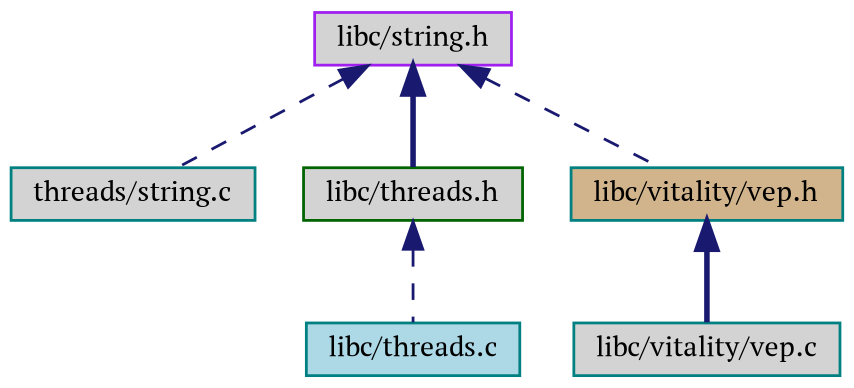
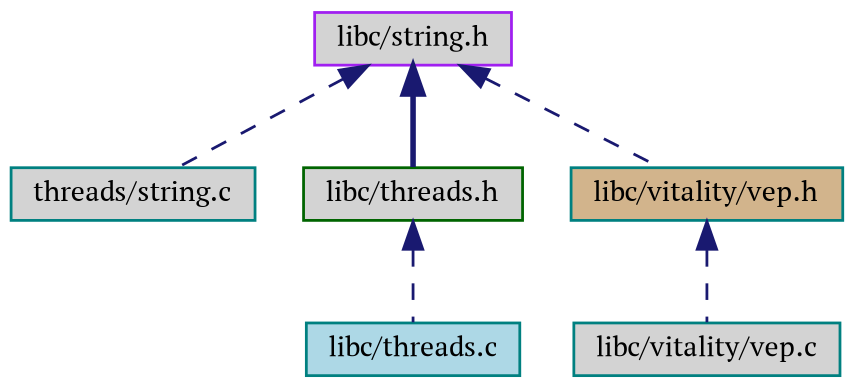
(707, 286) -> (707, 286)
